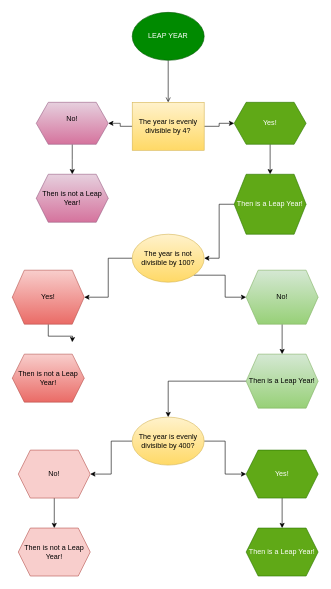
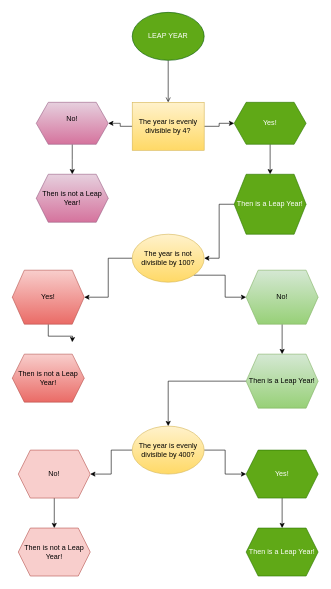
(168, 36) -> (168, 36)
(168, 441) -> (168, 450)
